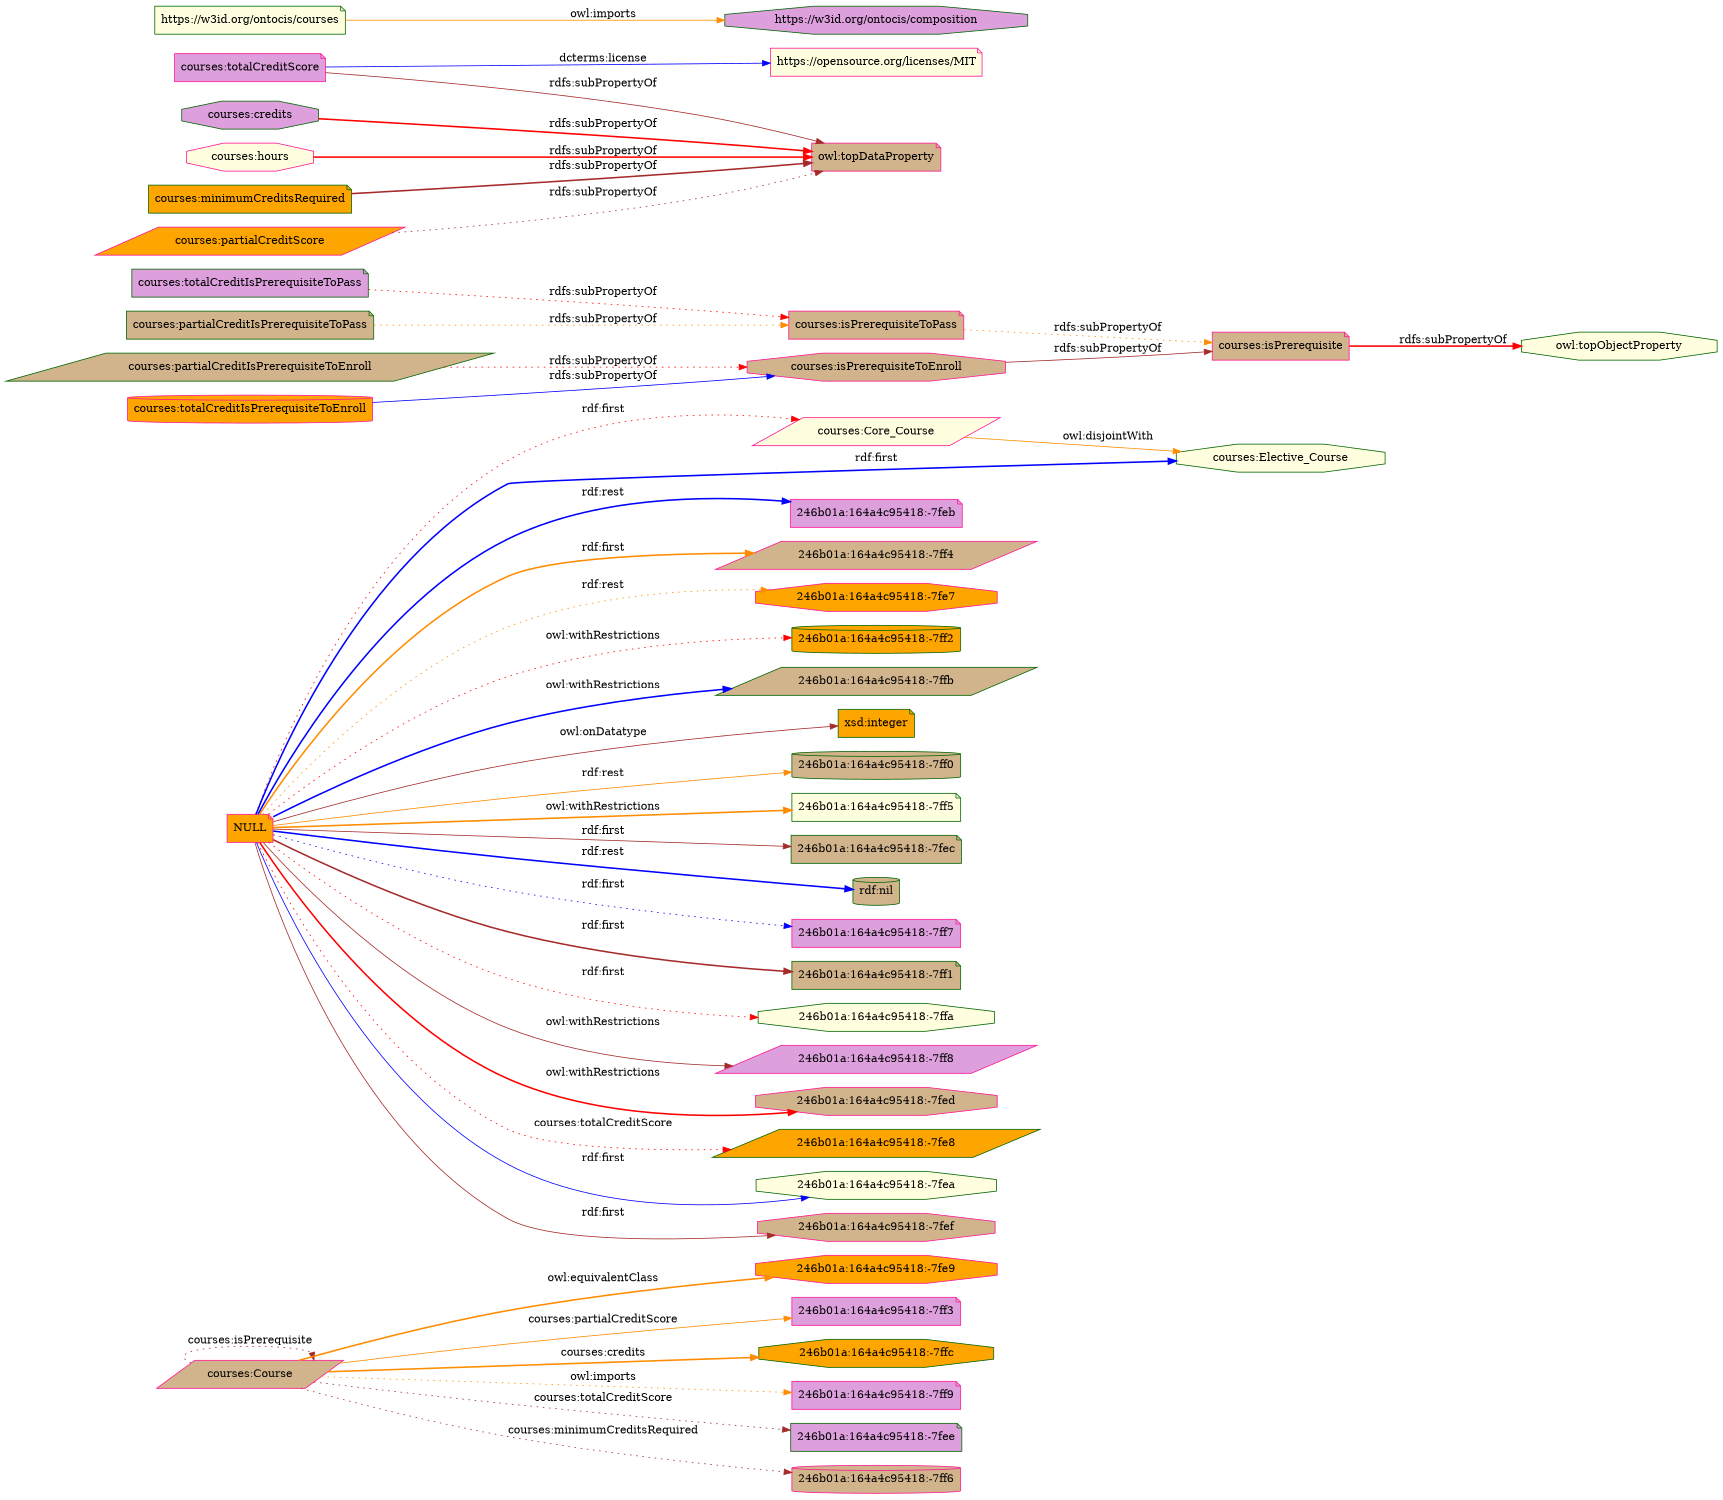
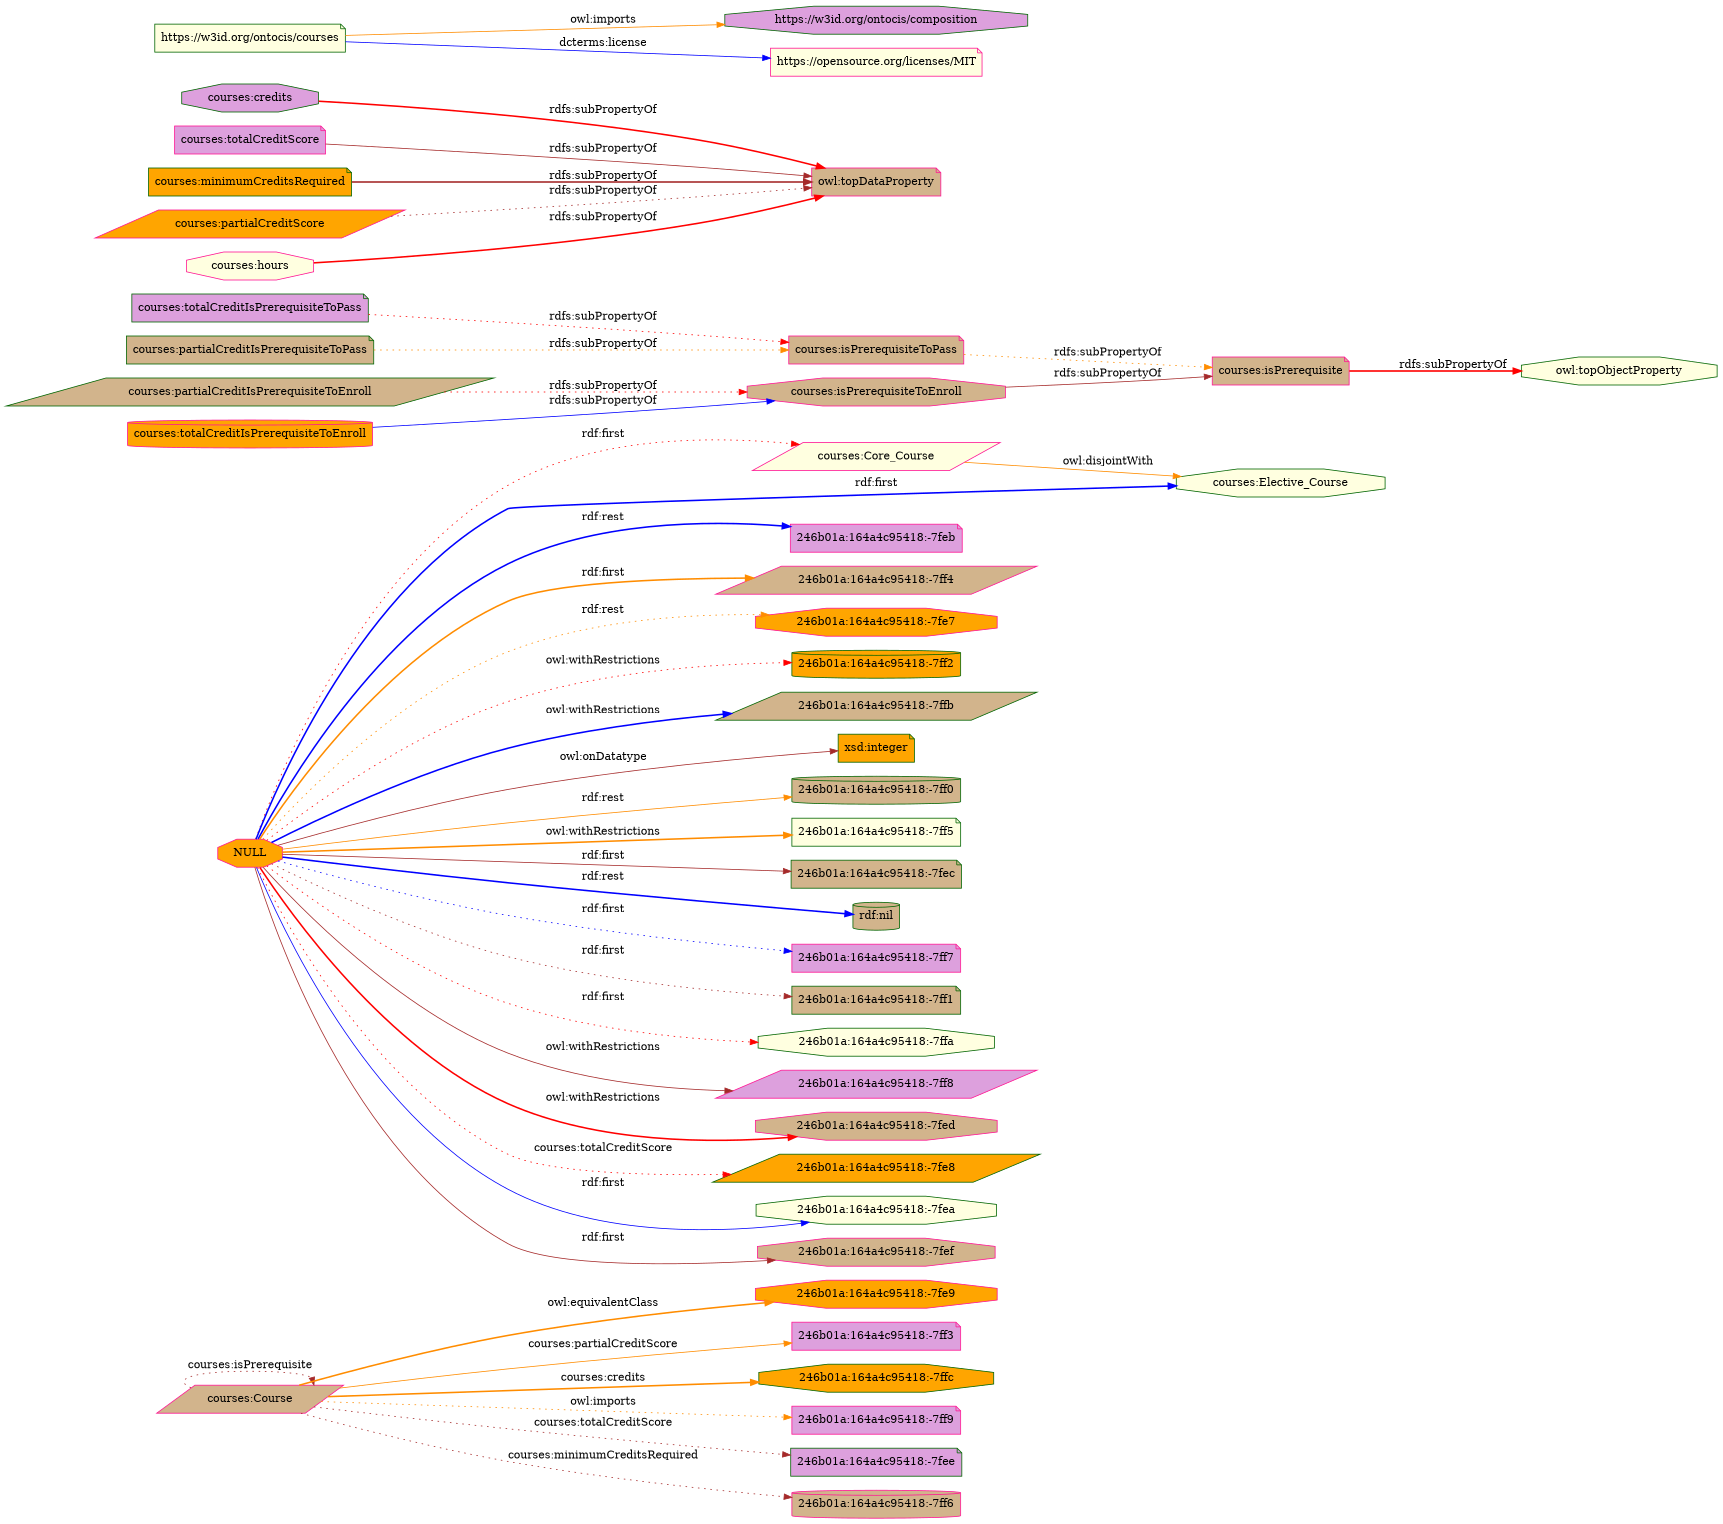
(544, 65) -> (554, 50)
(250, 828) -> (250, 853)
(521, 935) -> (520, 960)
